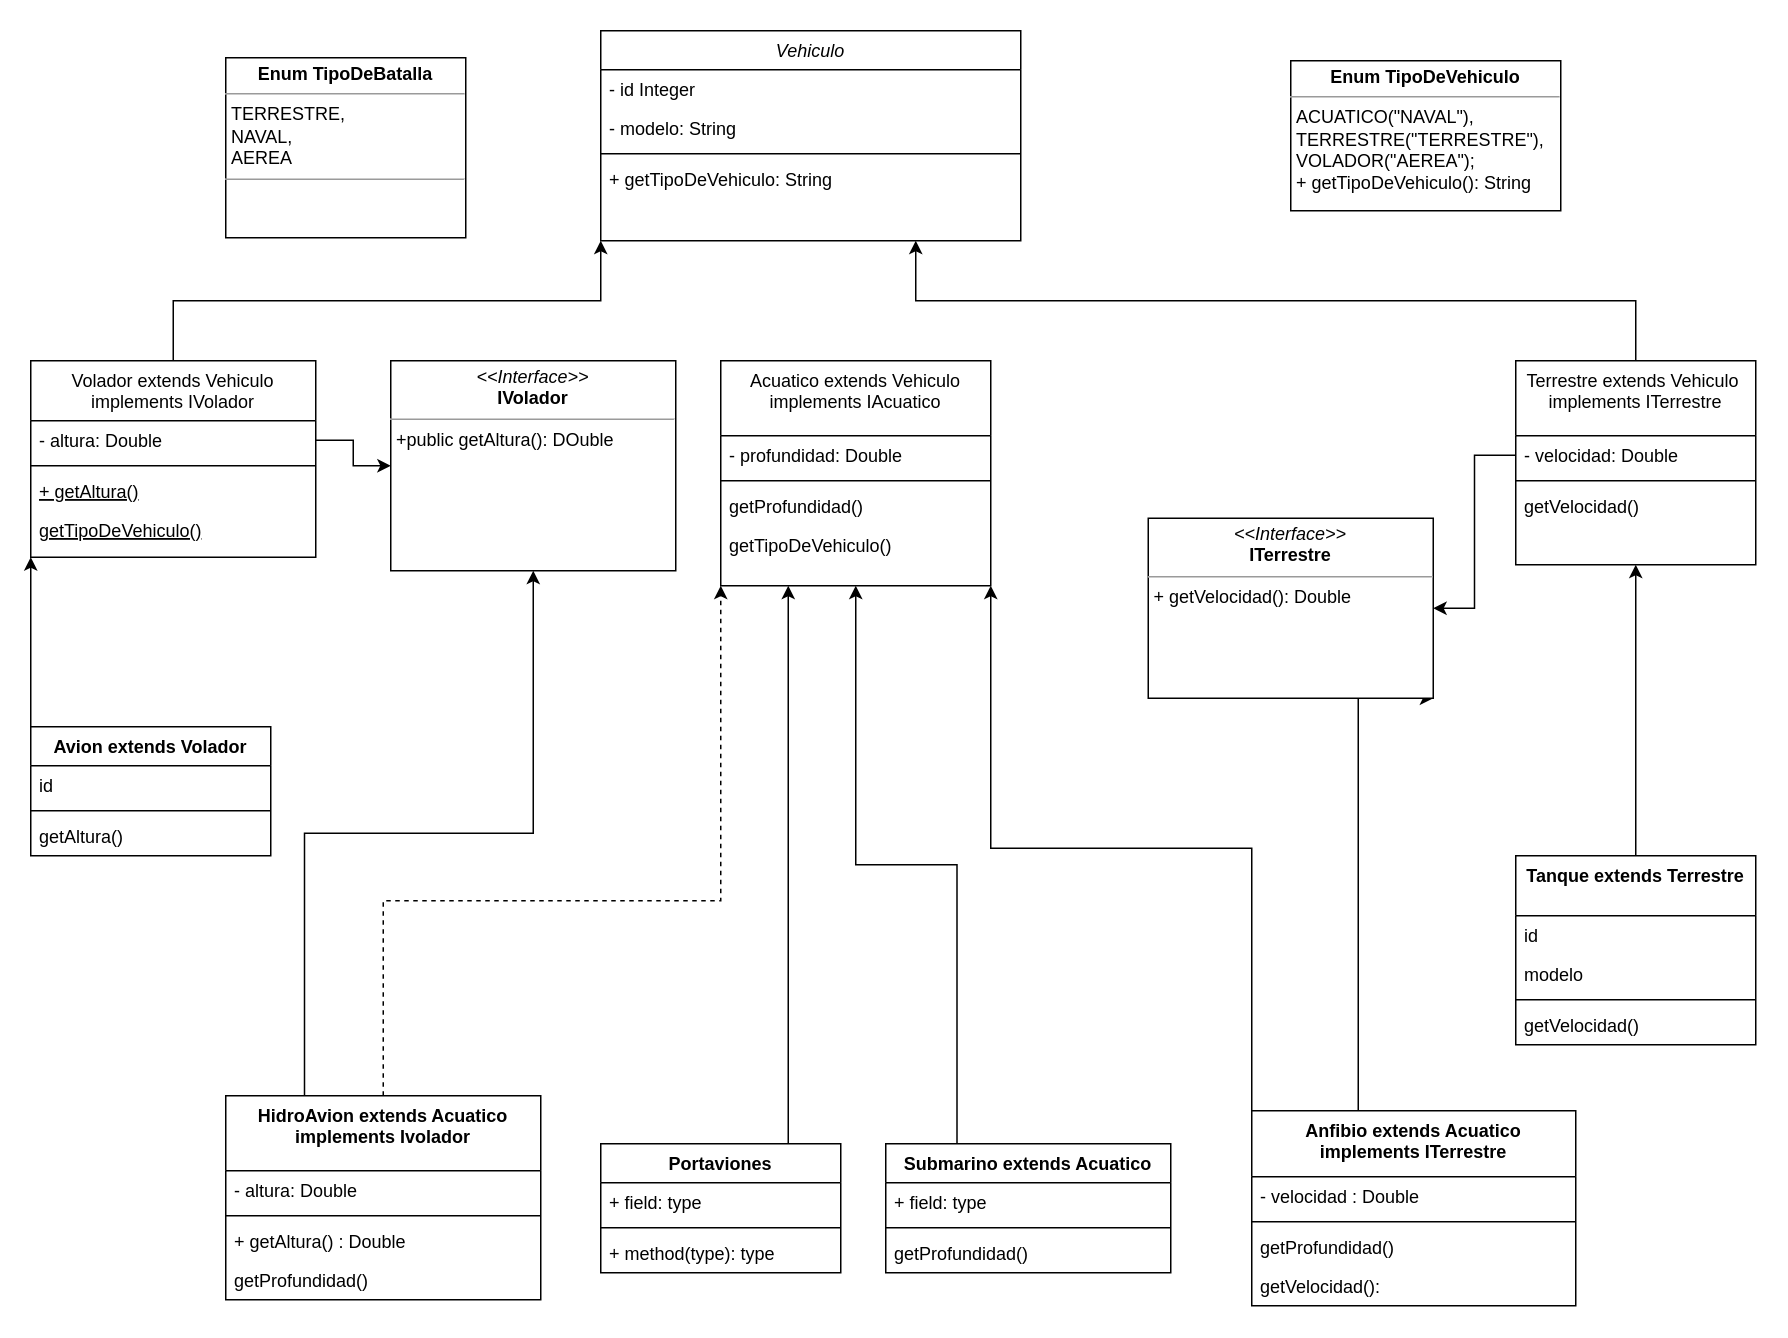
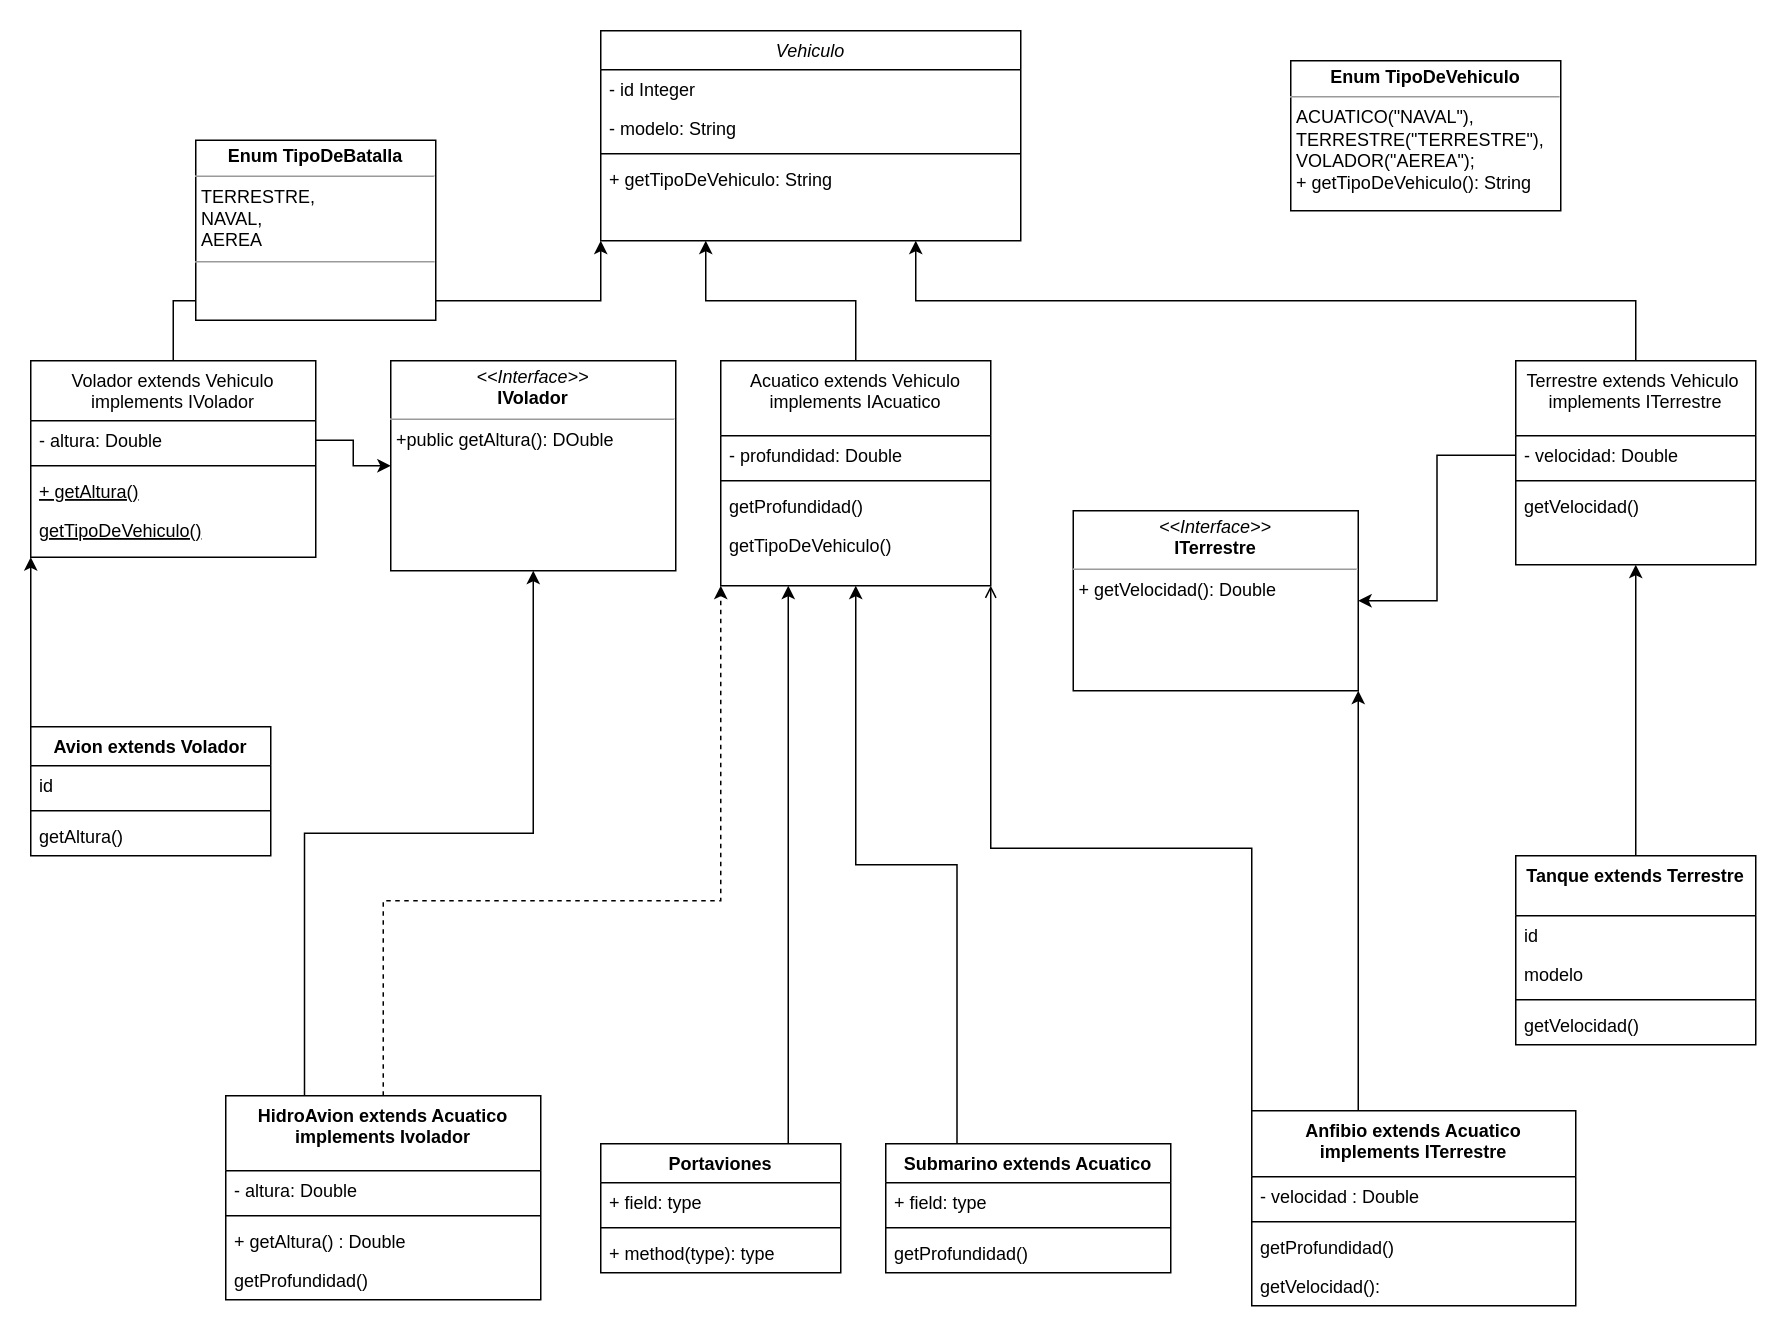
(346, 148) -> (316, 230)
none -> (786, 301)
(991, 597) -> (991, 594)
(1291, 608) -> (1216, 601)
